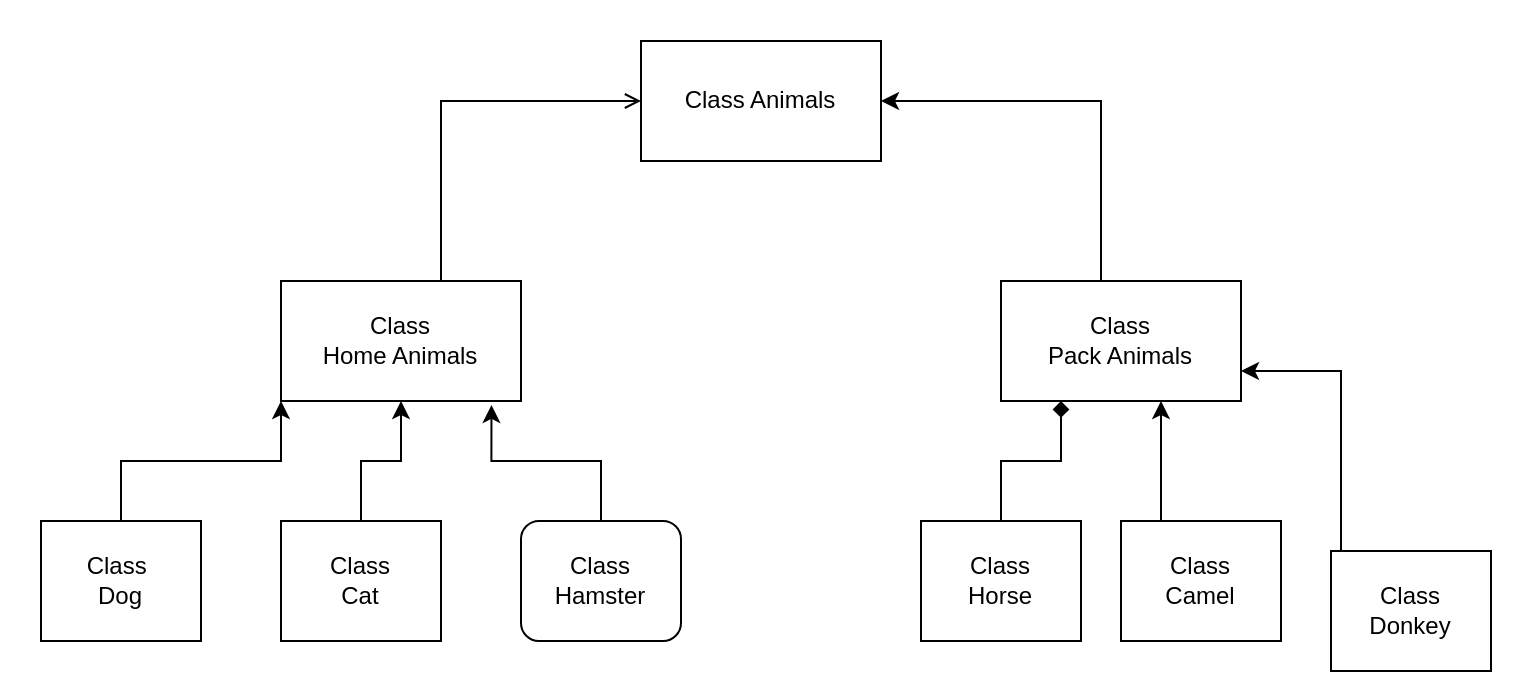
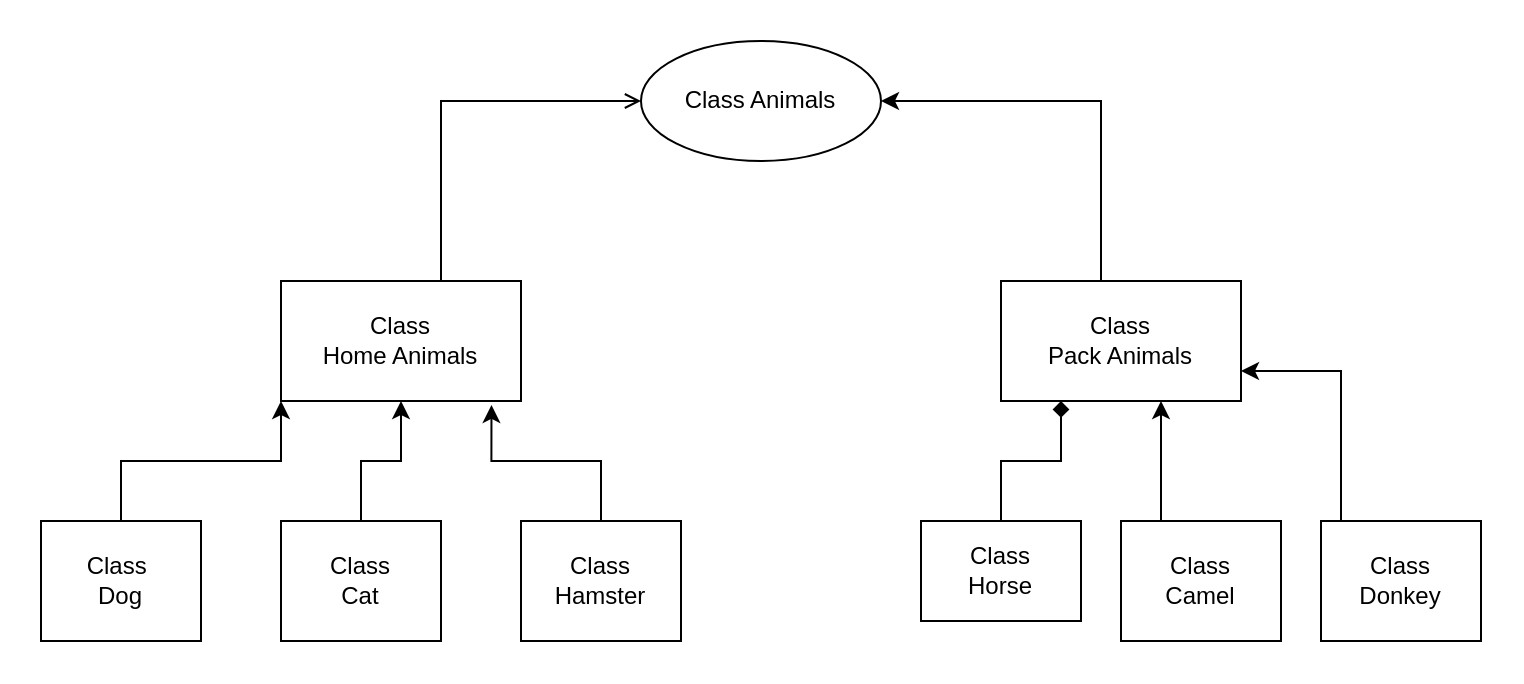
(761, 101) -> (761, 101)
(601, 581) -> (601, 581)
(1001, 581) -> (1001, 571)
(1411, 611) -> (1401, 581)
